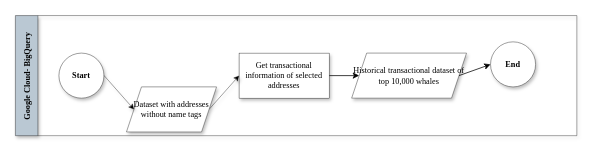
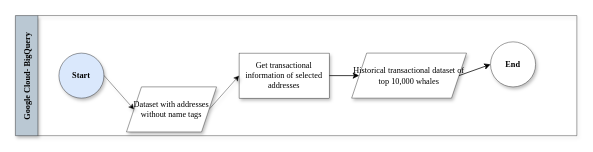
(81, 75) -> (81, 75)
